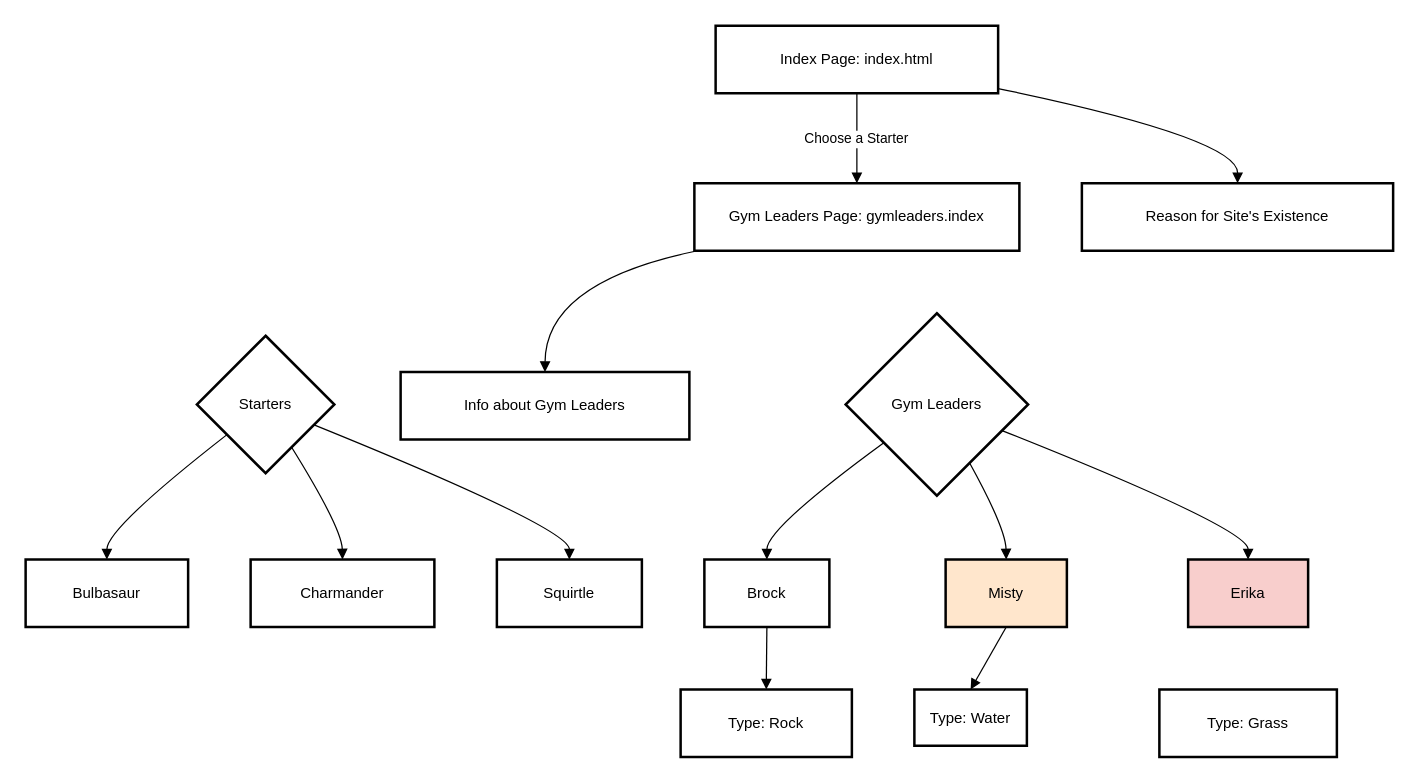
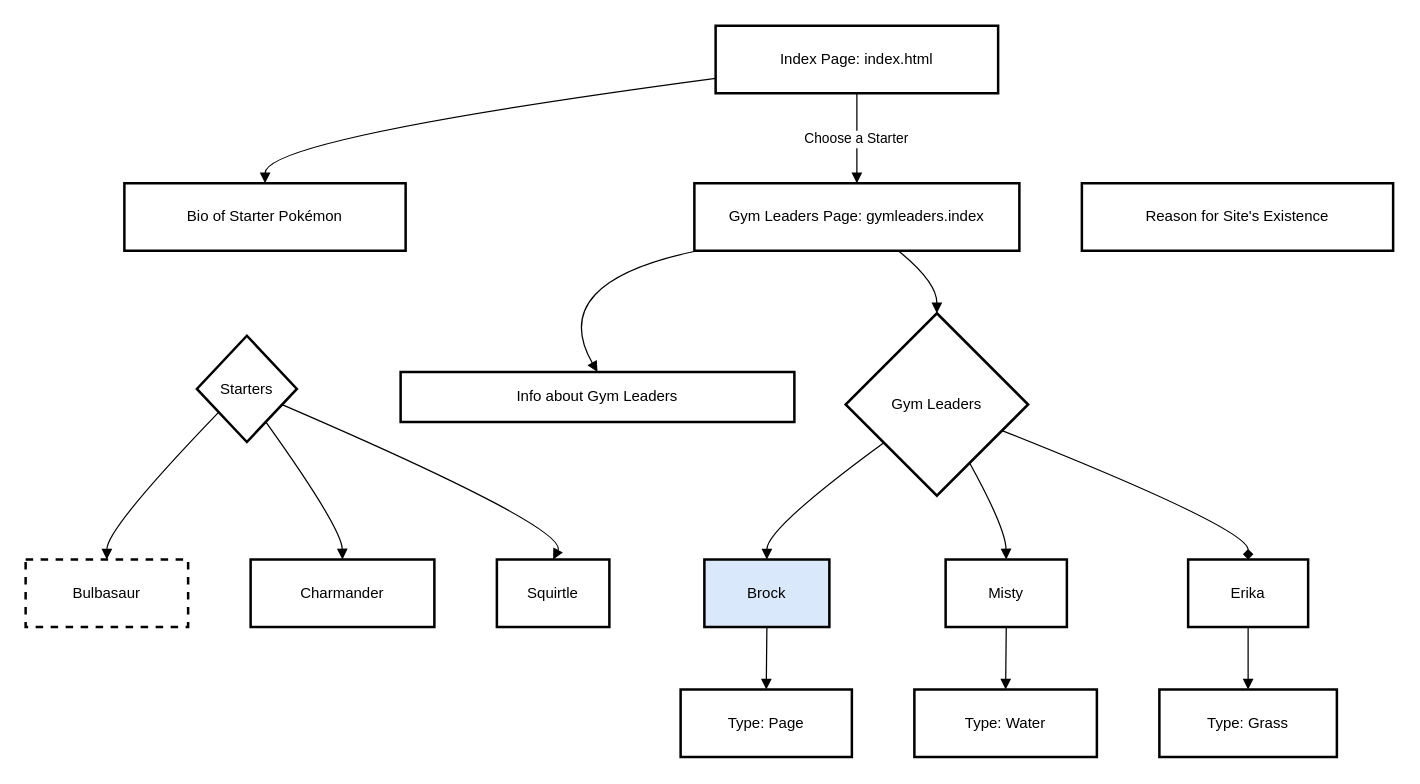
none -> (487, 112)
(1123, 118) -> none
none -> (265, 217)
none -> (922, 273)
(266, 404) -> (247, 389)
(545, 406) -> (598, 397)
(1248, 548) -> (1247, 548)
(107, 593) -> (107, 593)
(569, 593) -> (553, 593)
(767, 593) -> (767, 593)
(1006, 593) -> (1006, 593)
(1248, 593) -> (1248, 593)
none -> (1248, 654)
(971, 718) -> (1006, 723)
(766, 723) -> (766, 723)
